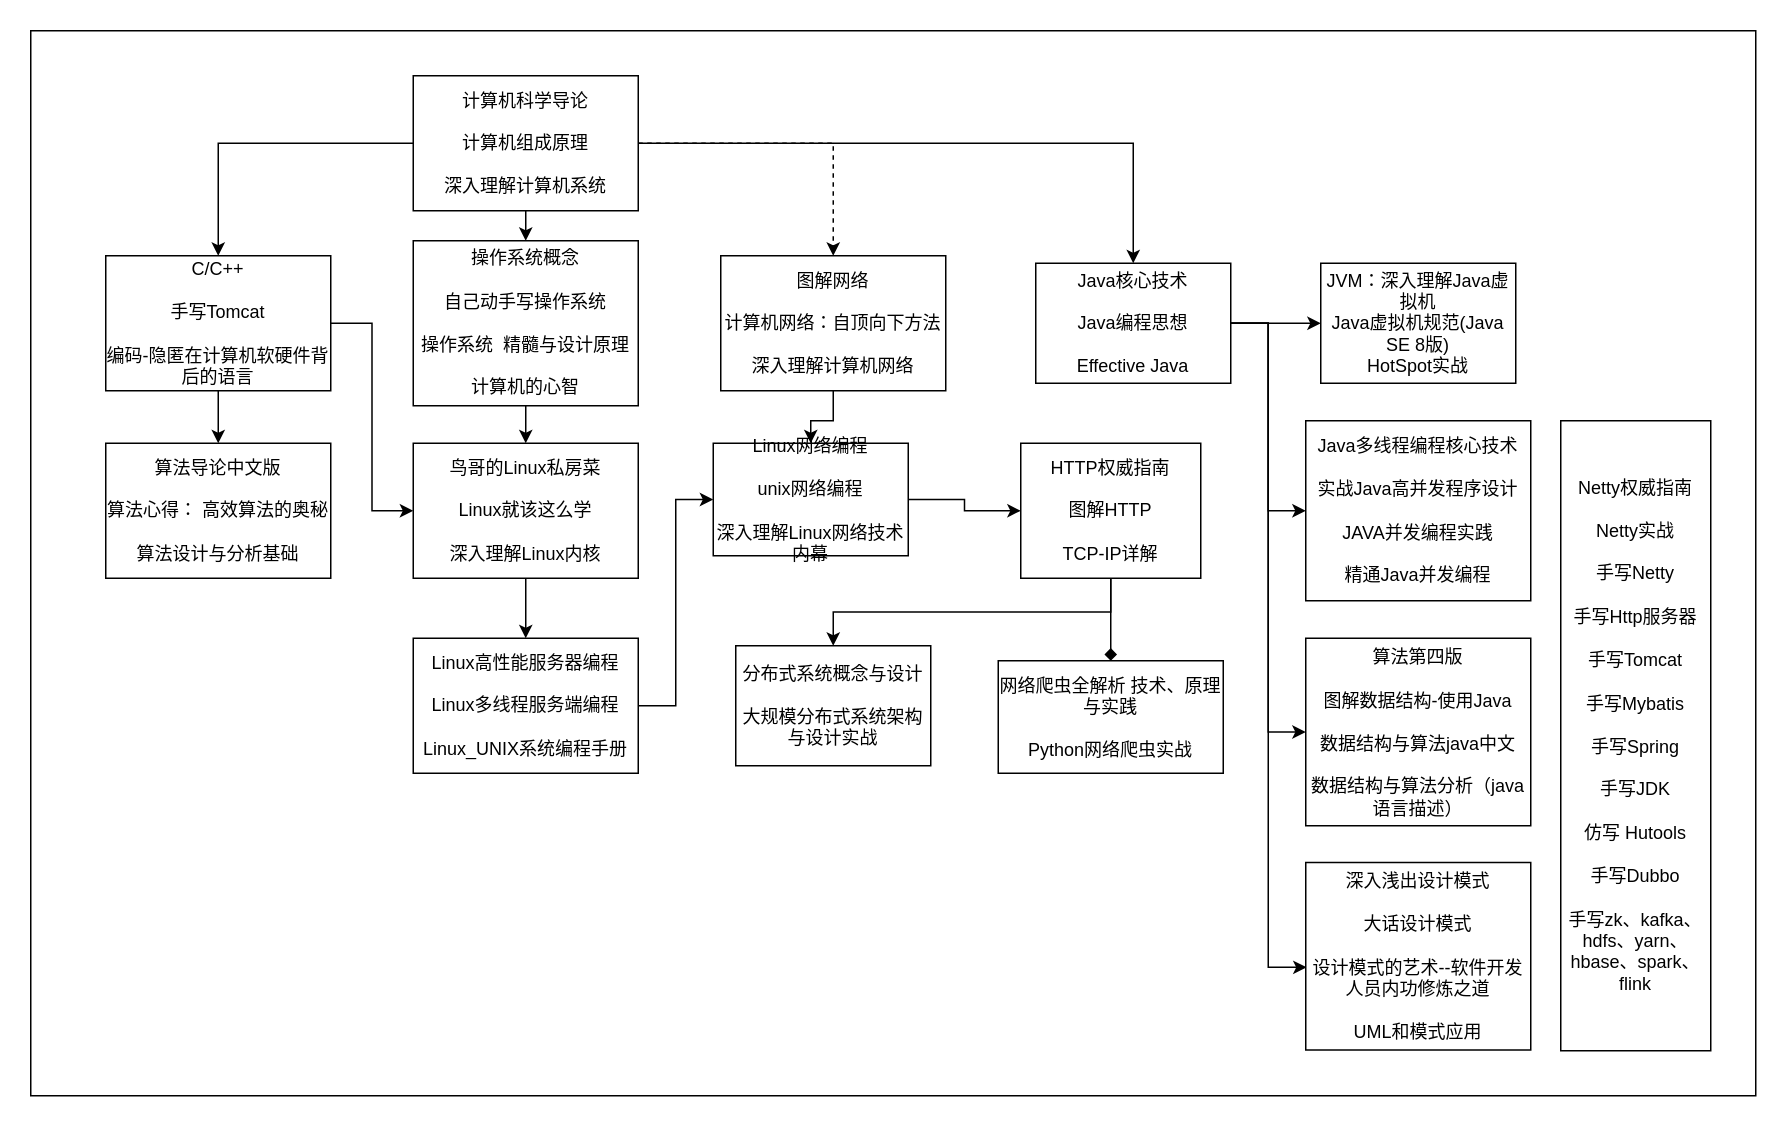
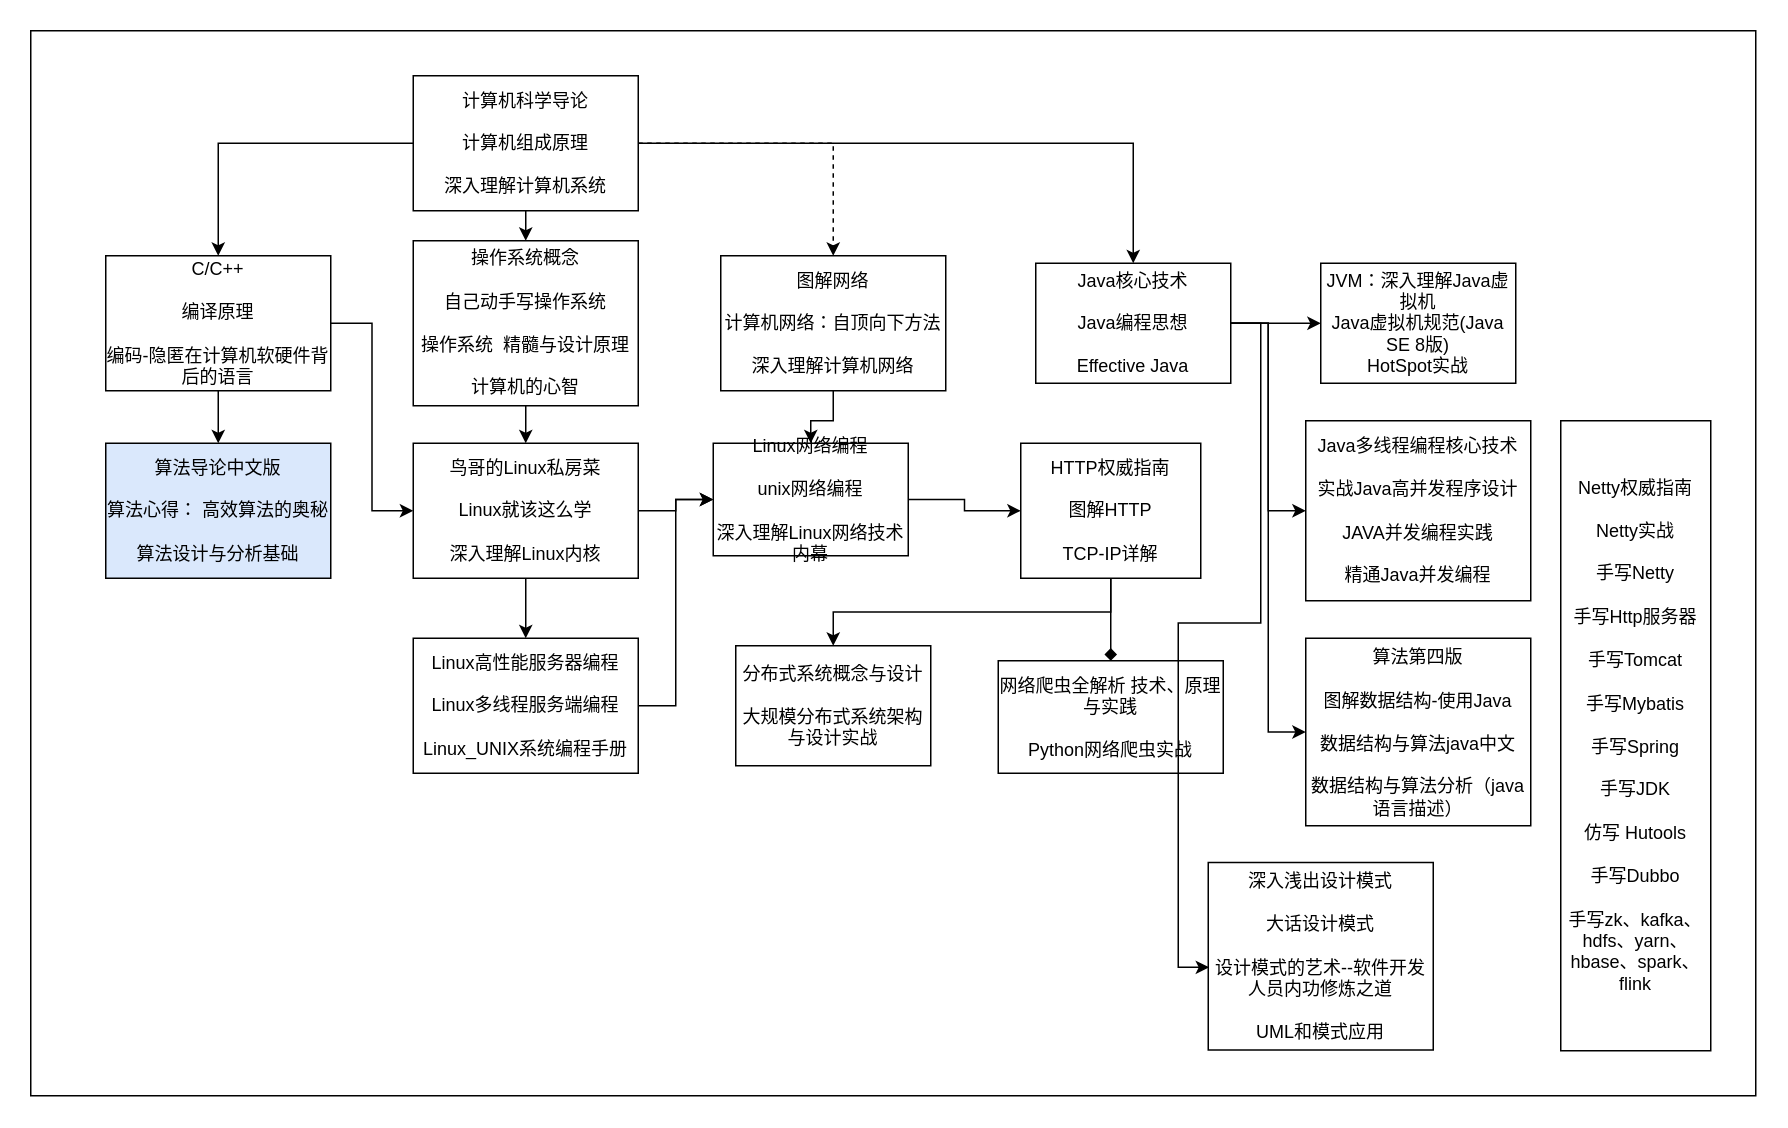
(218, 323) -> (218, 323)
(218, 511) -> (218, 511)
none -> (654, 511)
(1418, 956) -> (1321, 956)
